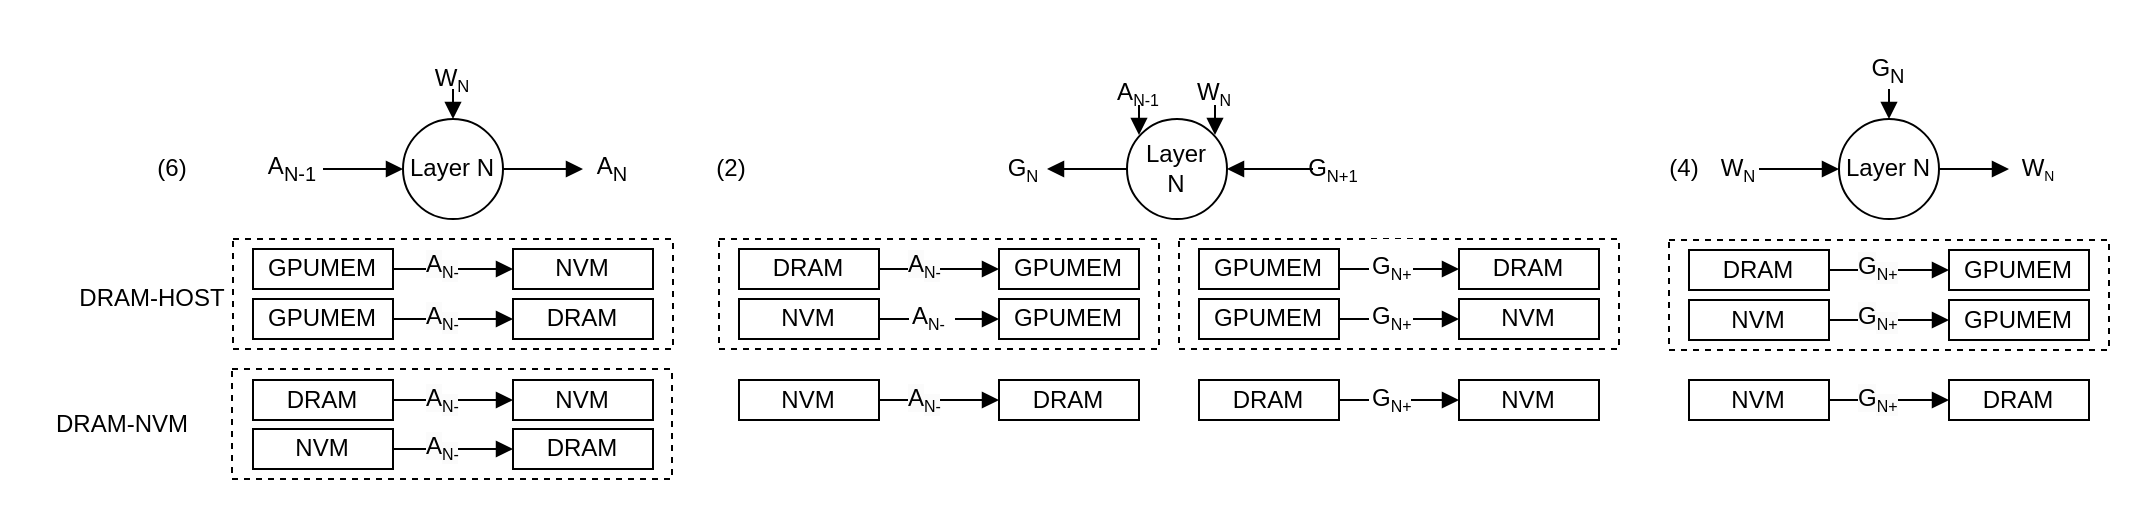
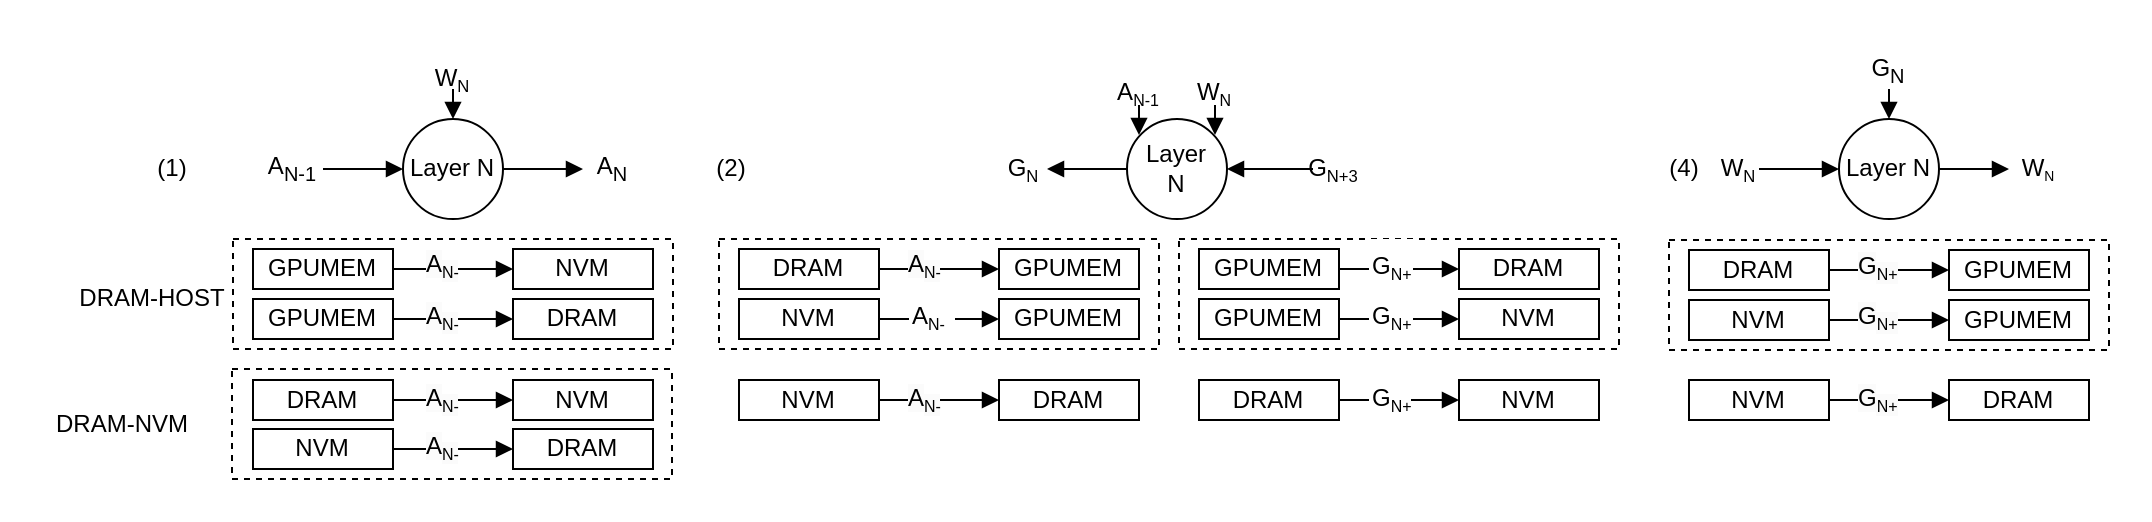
(173, 169) -> (173, 169)
(1334, 169) -> (1334, 169)
